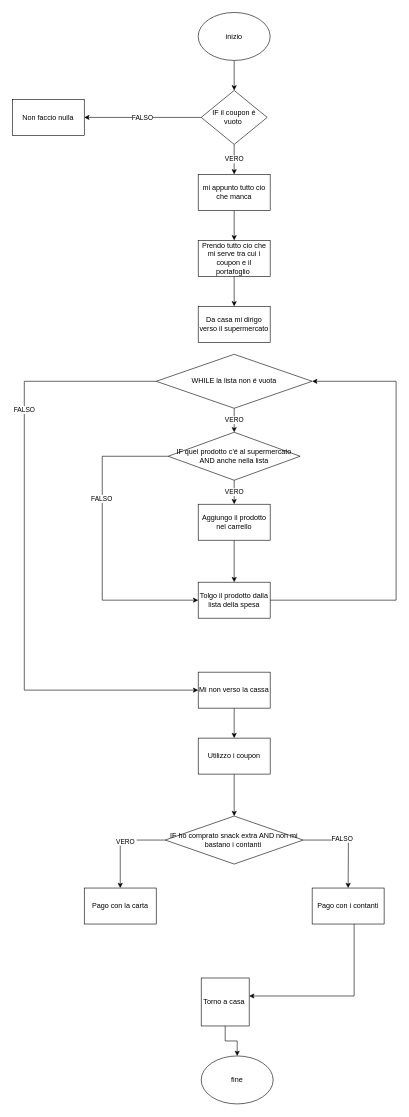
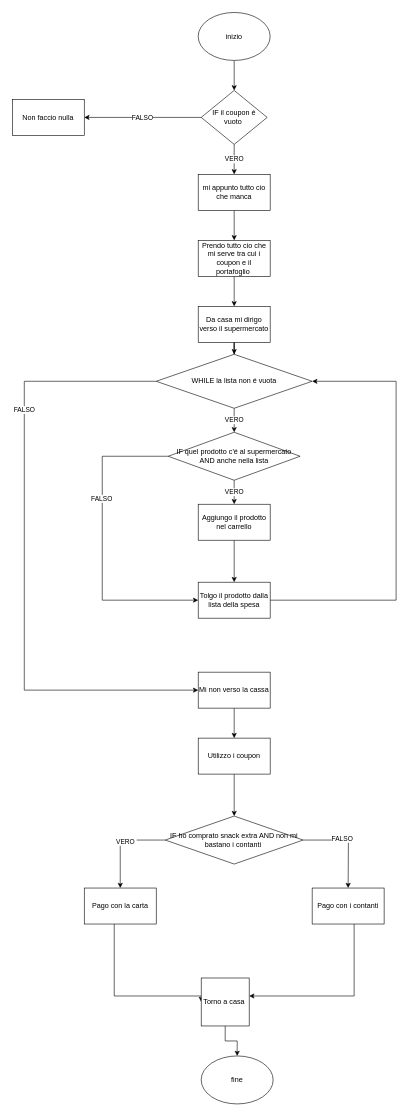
none -> (234, 350)
none -> (200, 996)
